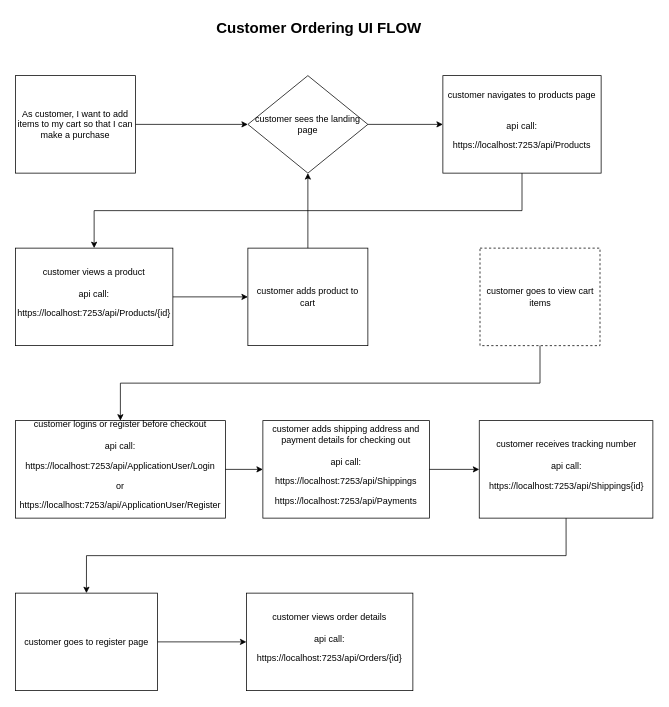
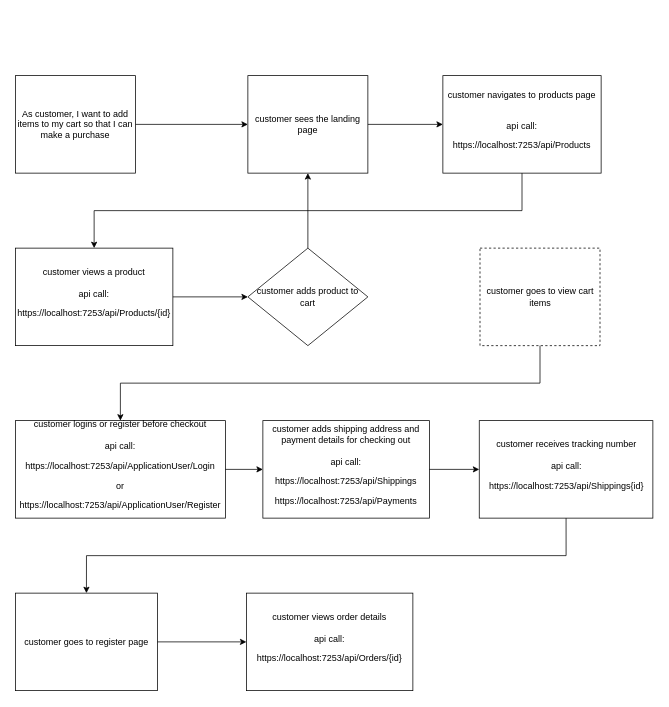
(319, 27) -> none
(308, 124) -> (308, 124)
(308, 297) -> (308, 297)
